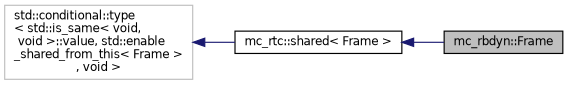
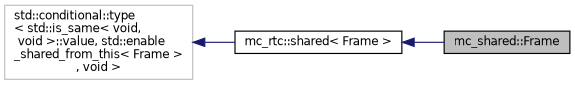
(503, 42) -> (507, 42)
